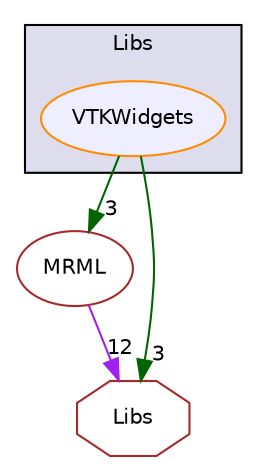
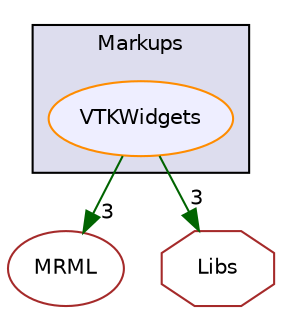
(133, 45) -> (141, 45)
(100, 333) -> none
